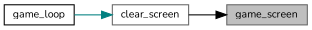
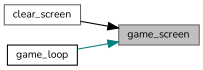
(88, 15) -> (93, 46)
